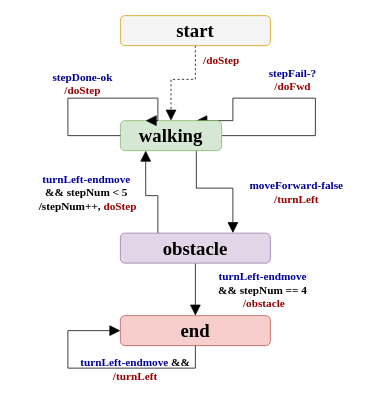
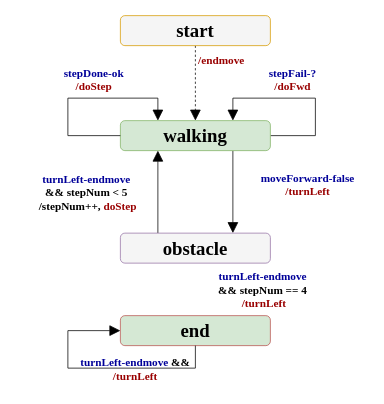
(222, 60) -> (222, 60)
(83, 83) -> (94, 79)
(171, 135) -> (195, 135)
(297, 192) -> (308, 184)
(195, 248) -> (195, 248)
(195, 283) -> none
(263, 289) -> (263, 289)
(195, 330) -> (195, 330)
